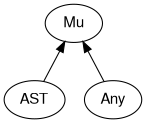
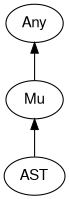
(96, 66) -> (35, 67)
